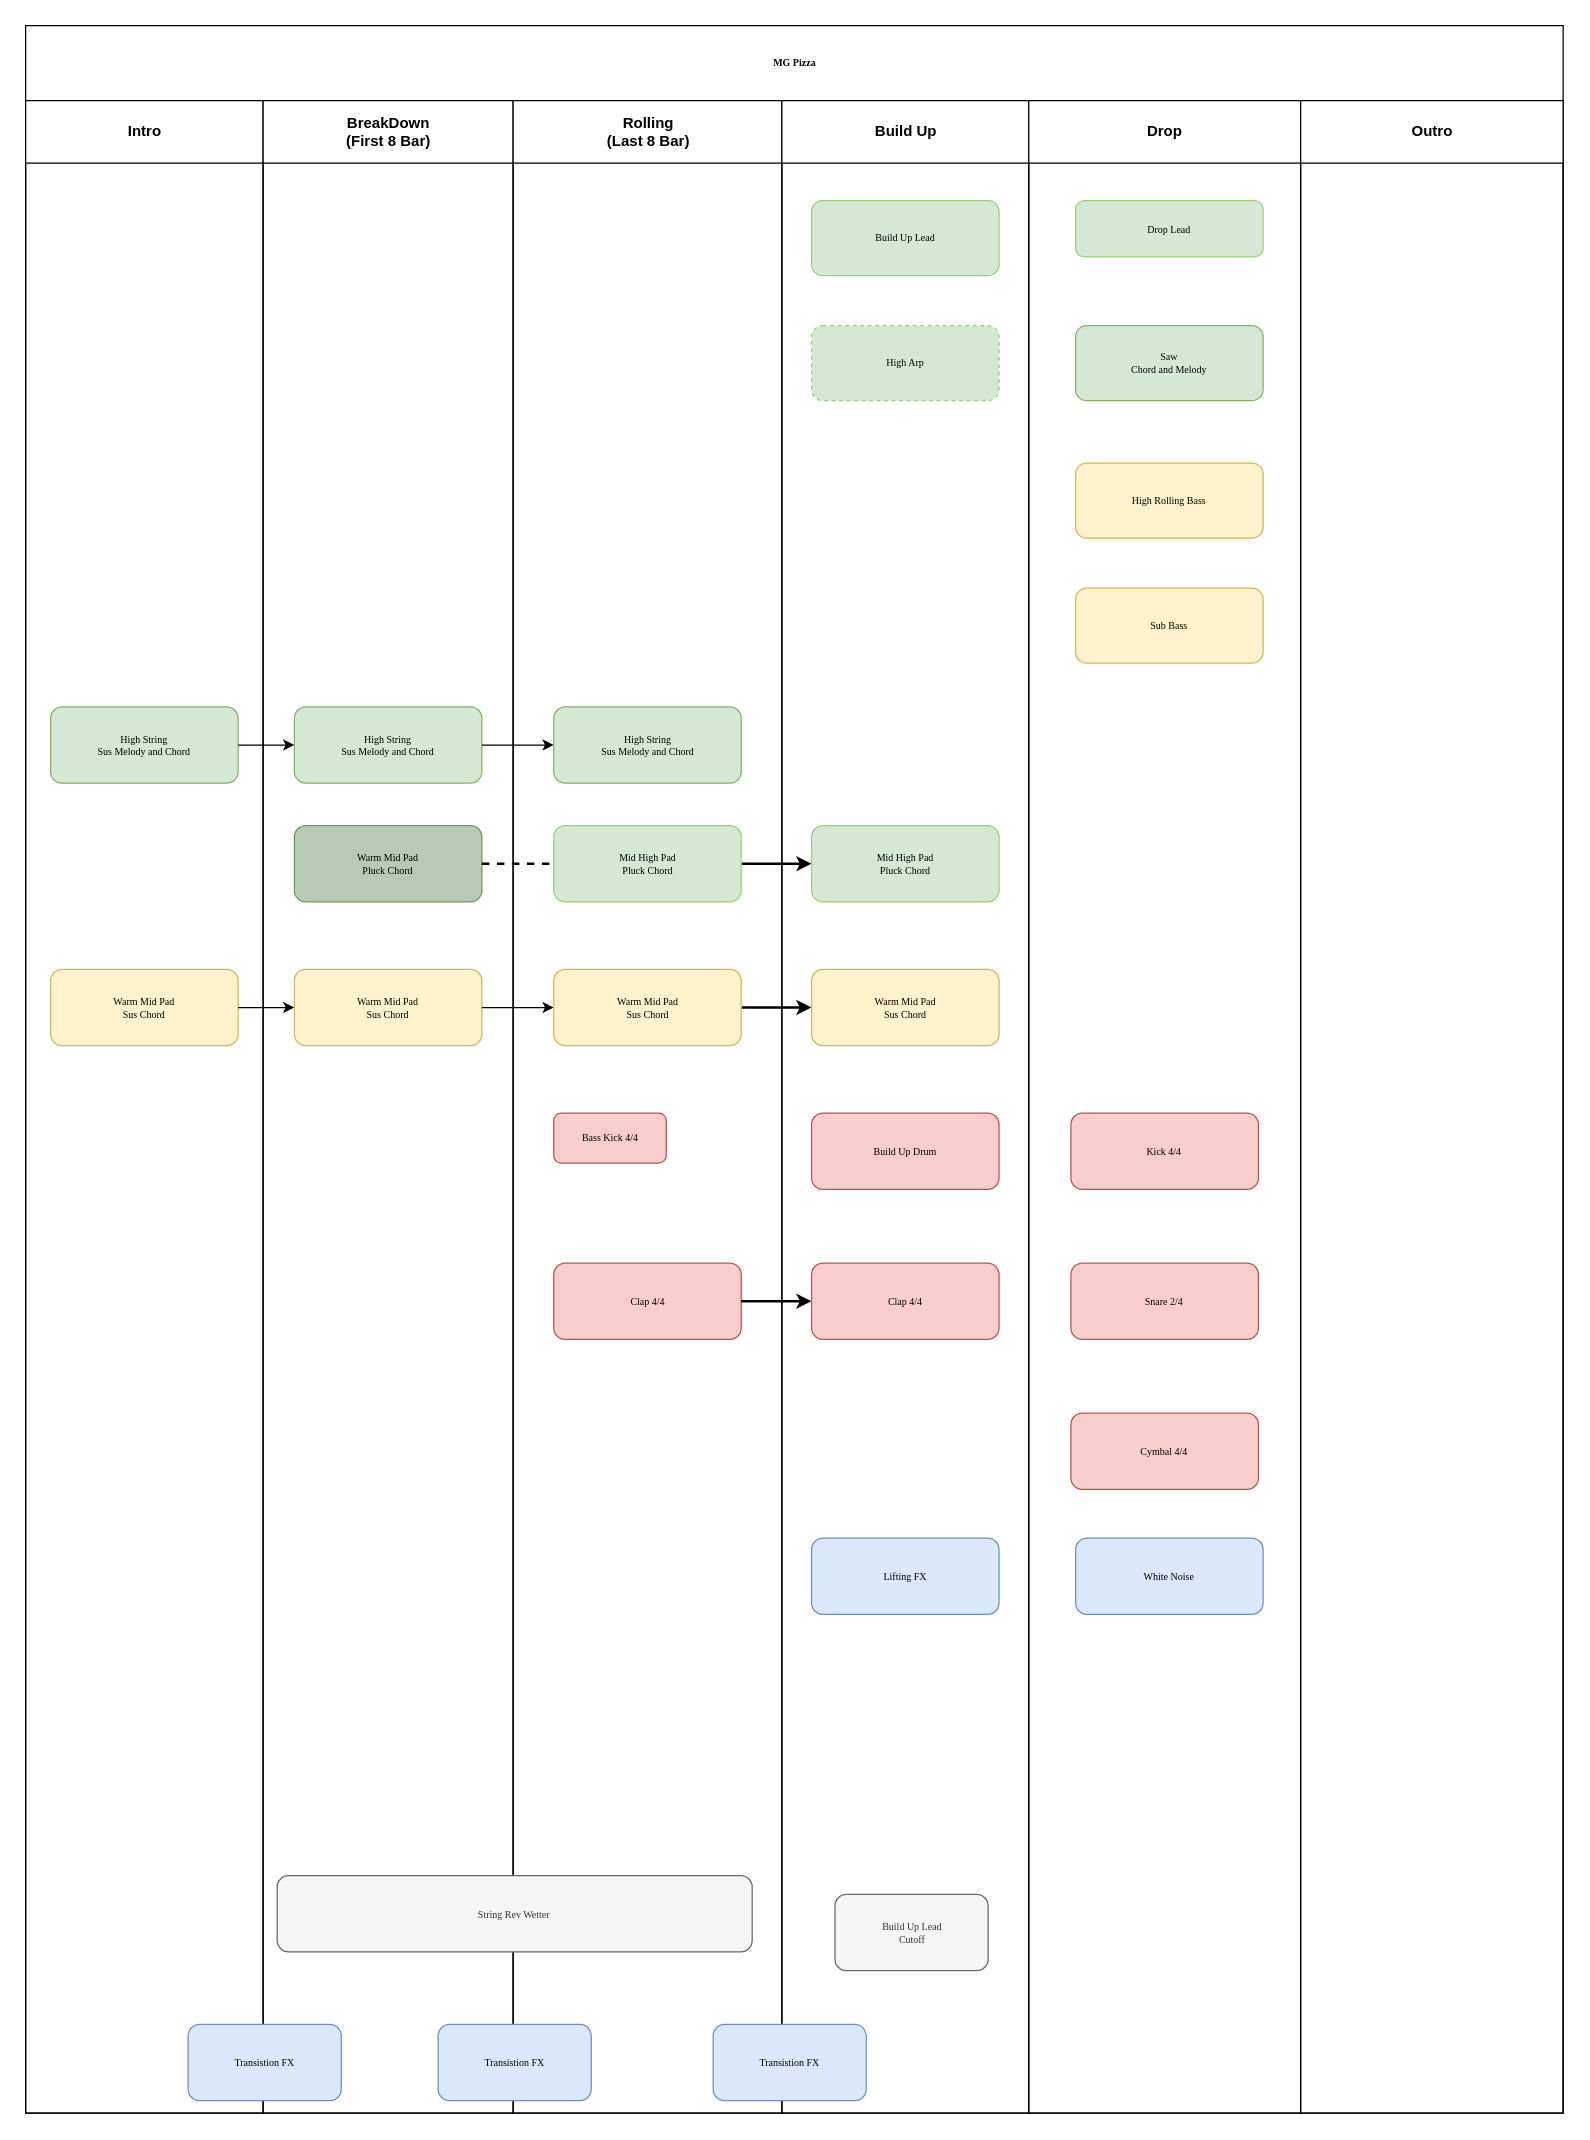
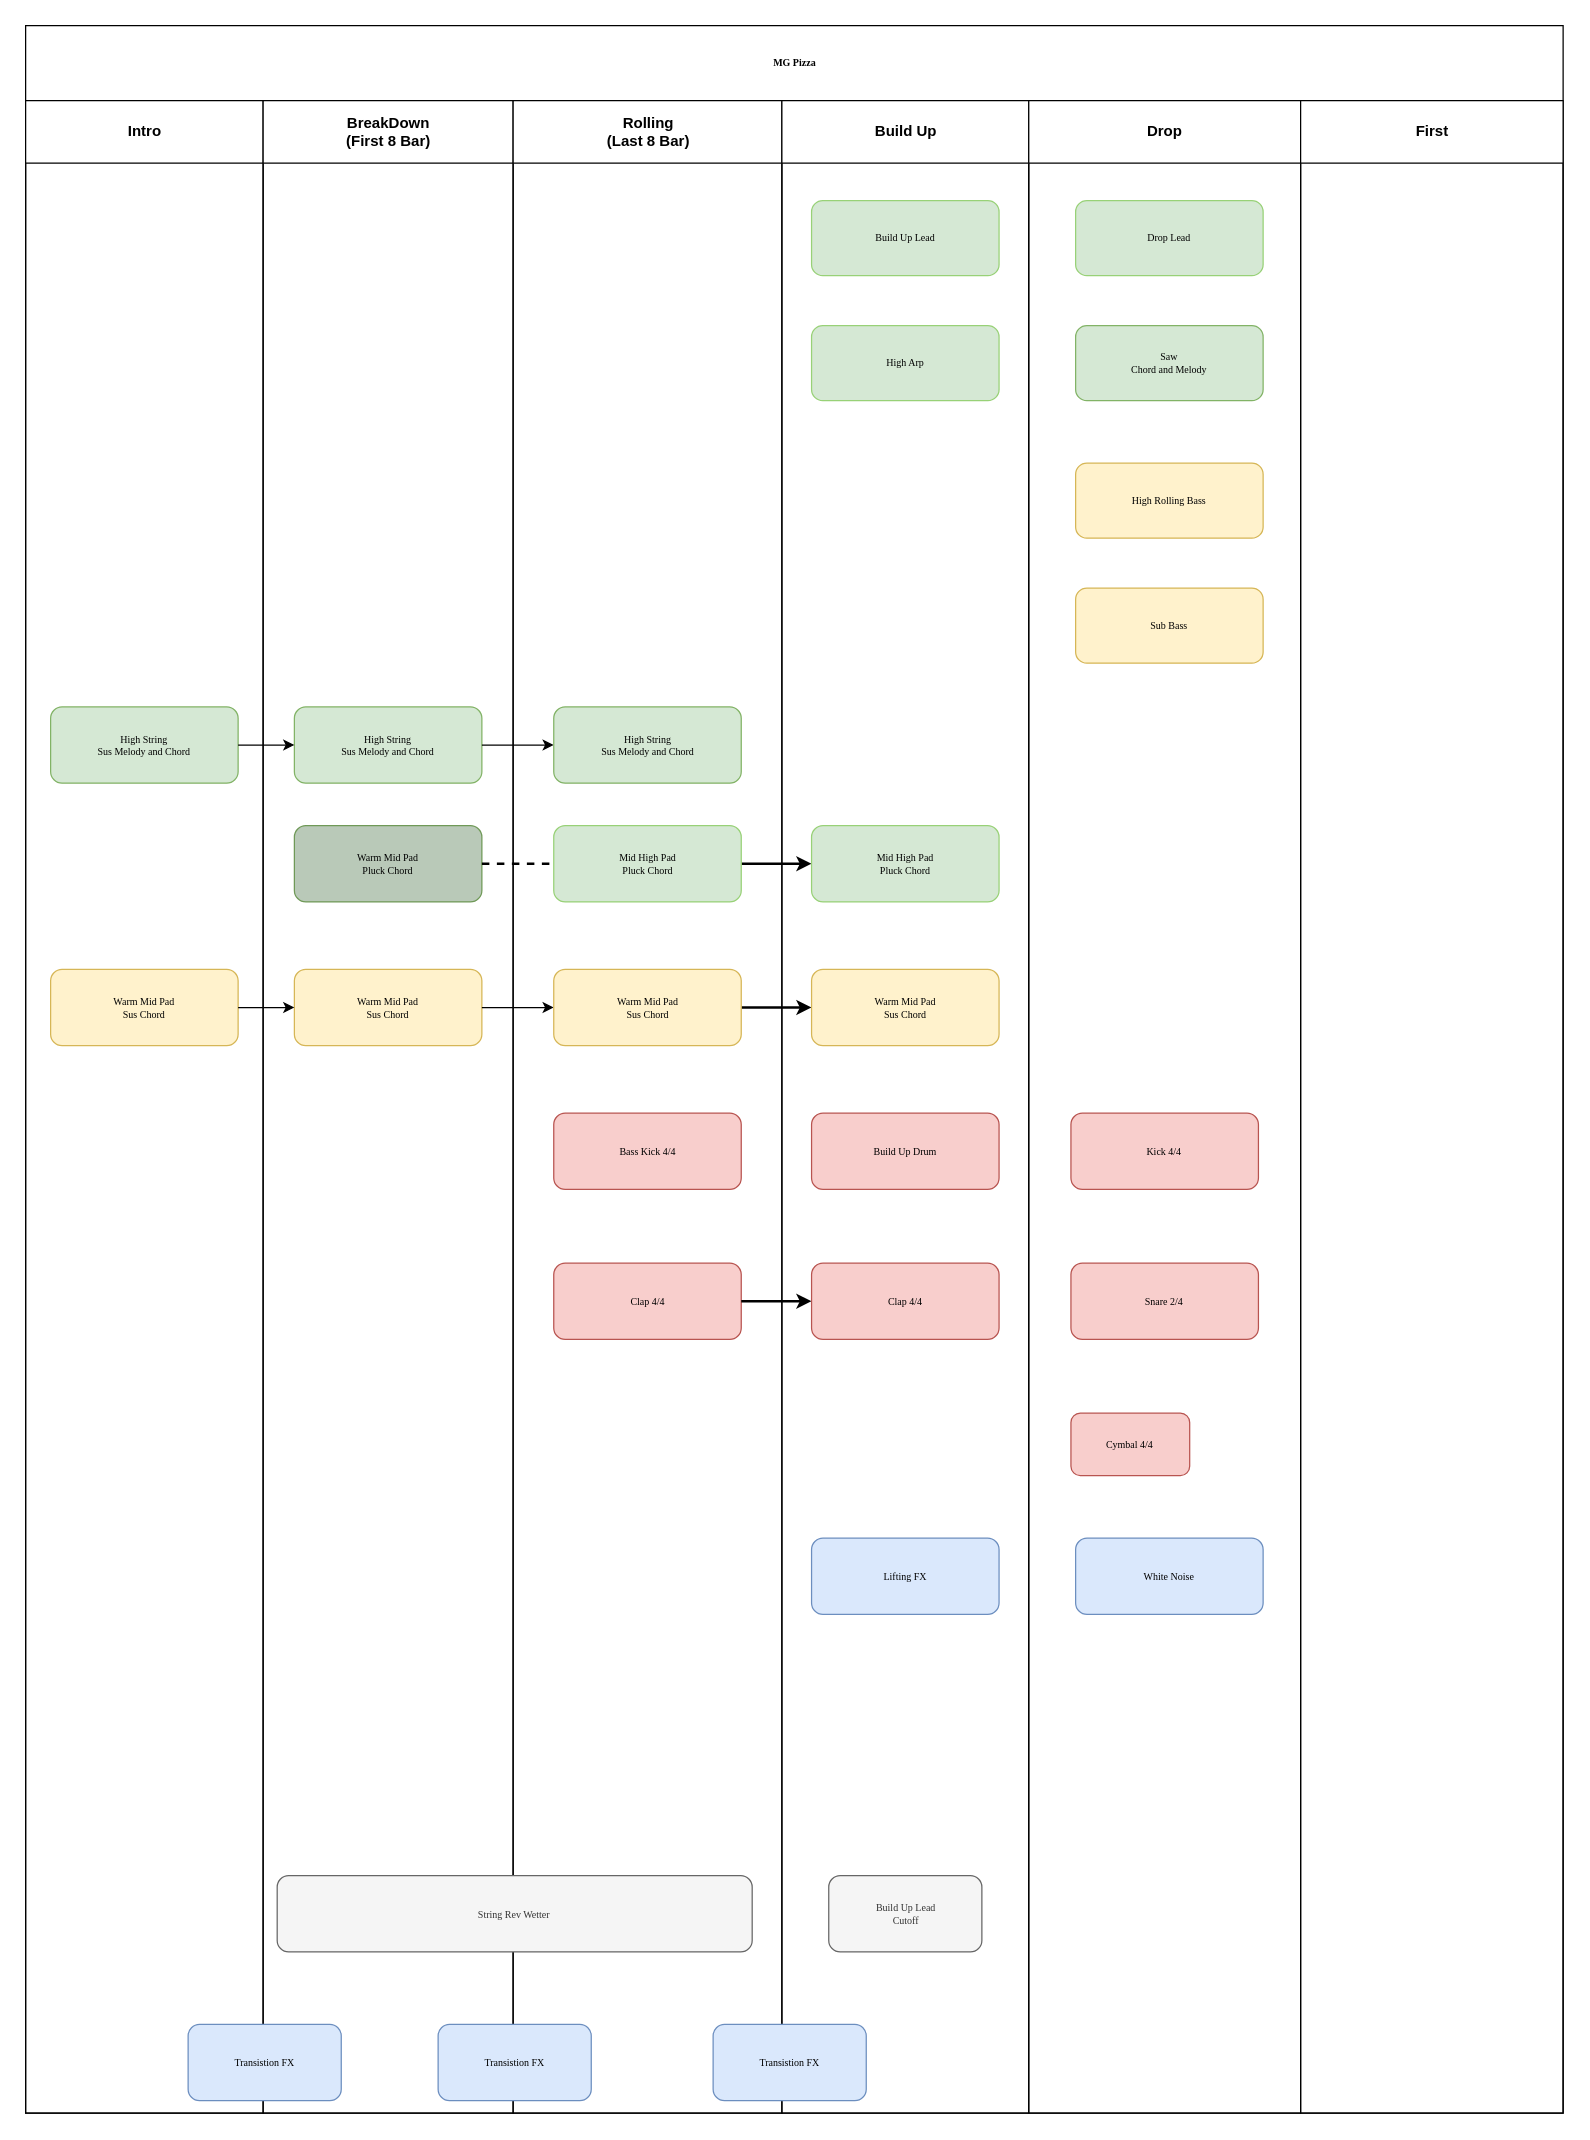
(1433, 132) -> (1433, 132)
(1169, 229) -> (1169, 238)
(905, 363) -> (905, 363)
(610, 1138) -> (648, 1151)
(1165, 1451) -> (1130, 1444)
(912, 1933) -> (905, 1914)
